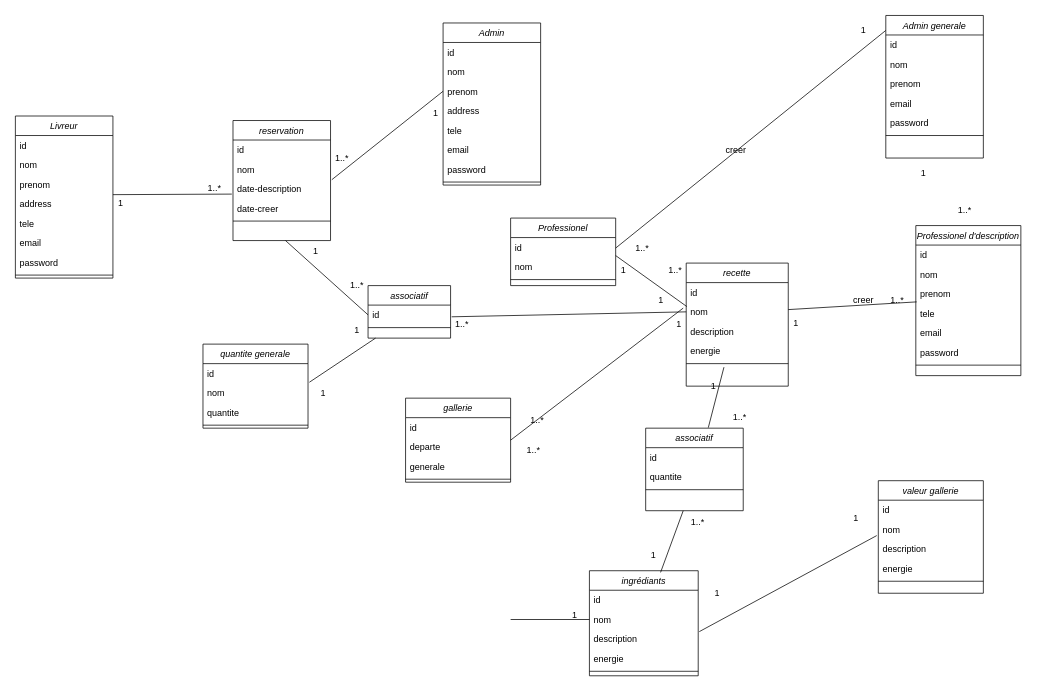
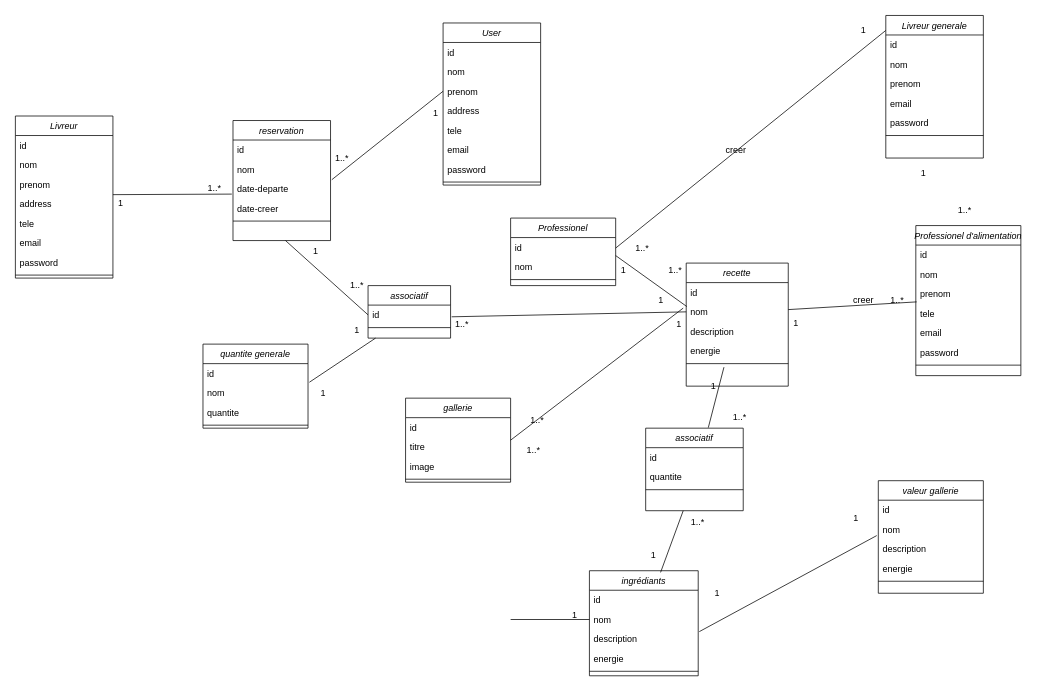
(934, 26) -> (934, 26)
(491, 33) -> (491, 33)
(275, 189) -> (267, 189)
(968, 236) -> (968, 236)
(427, 447) -> (421, 447)
(428, 467) -> (421, 467)
